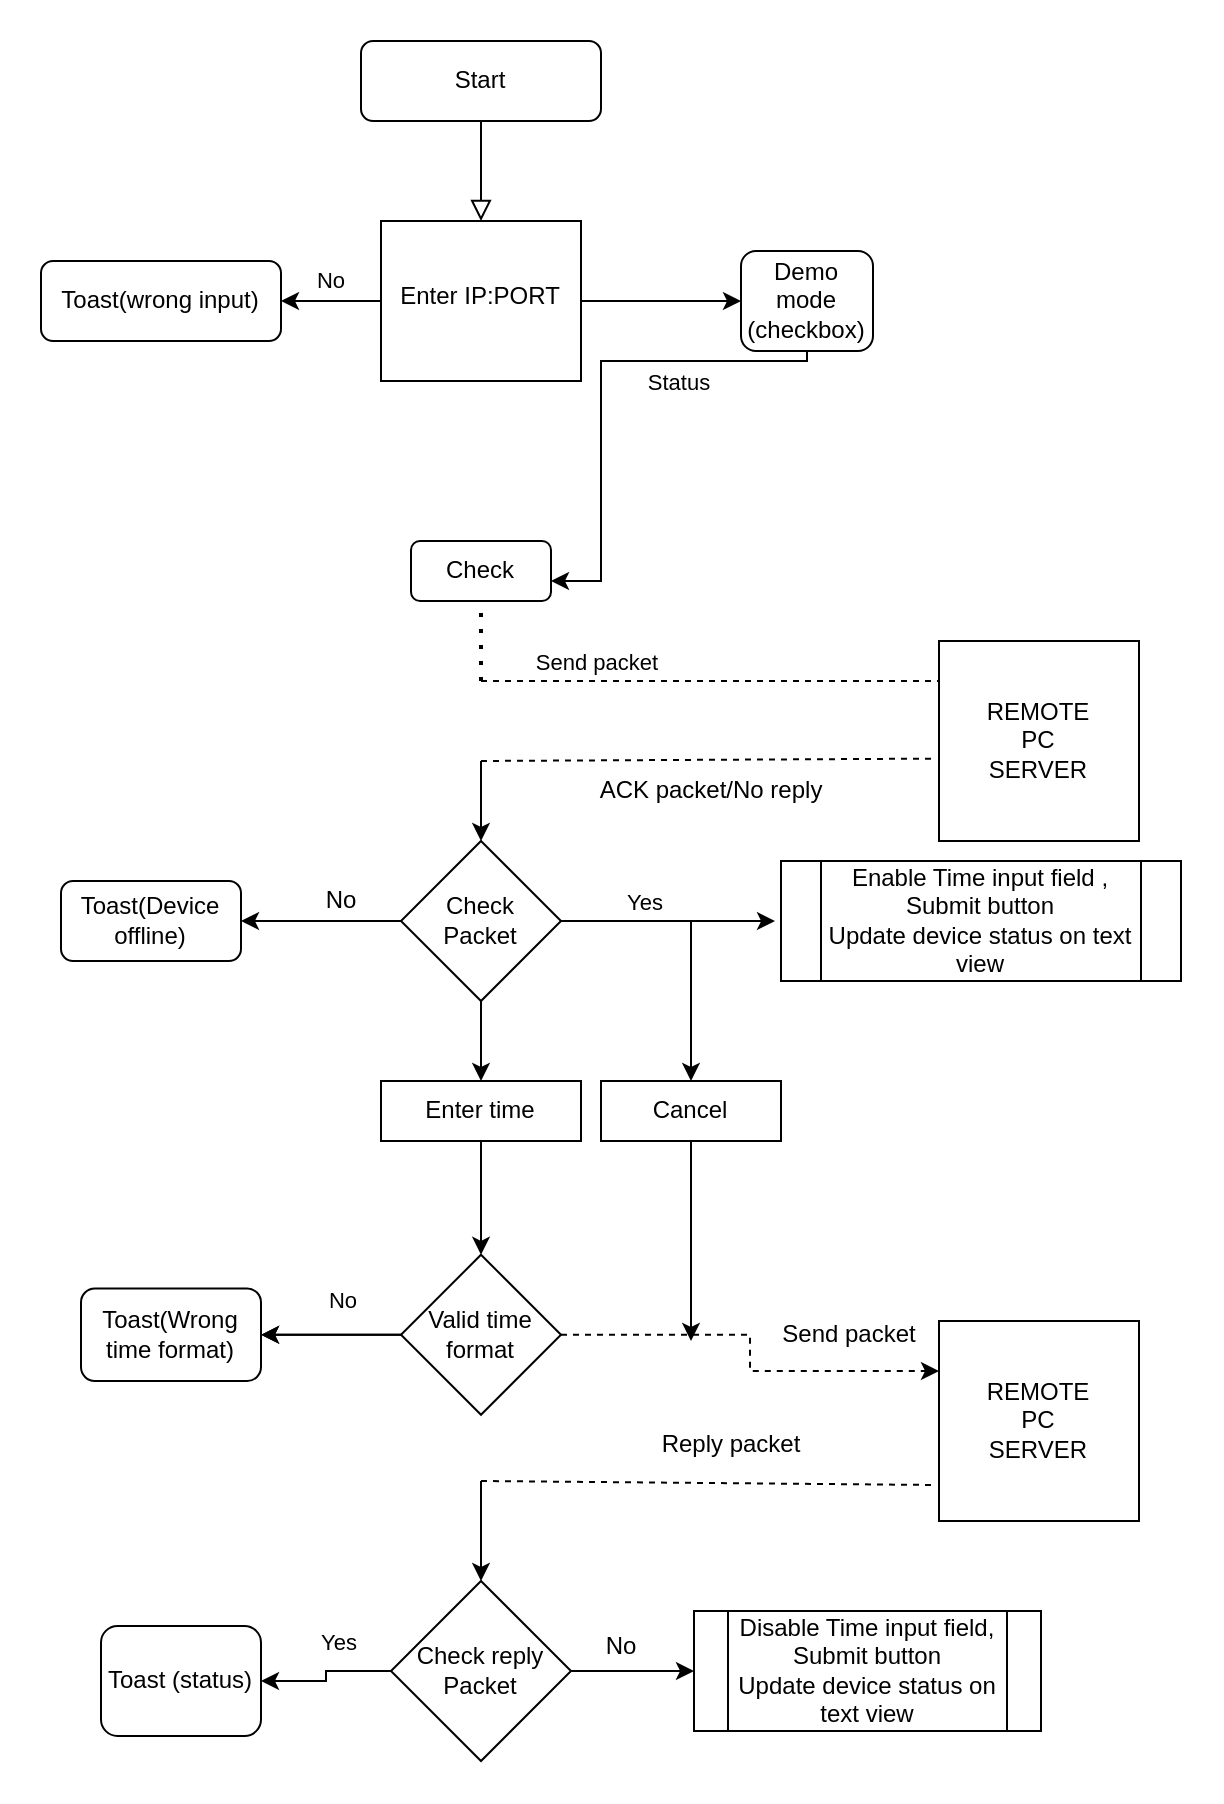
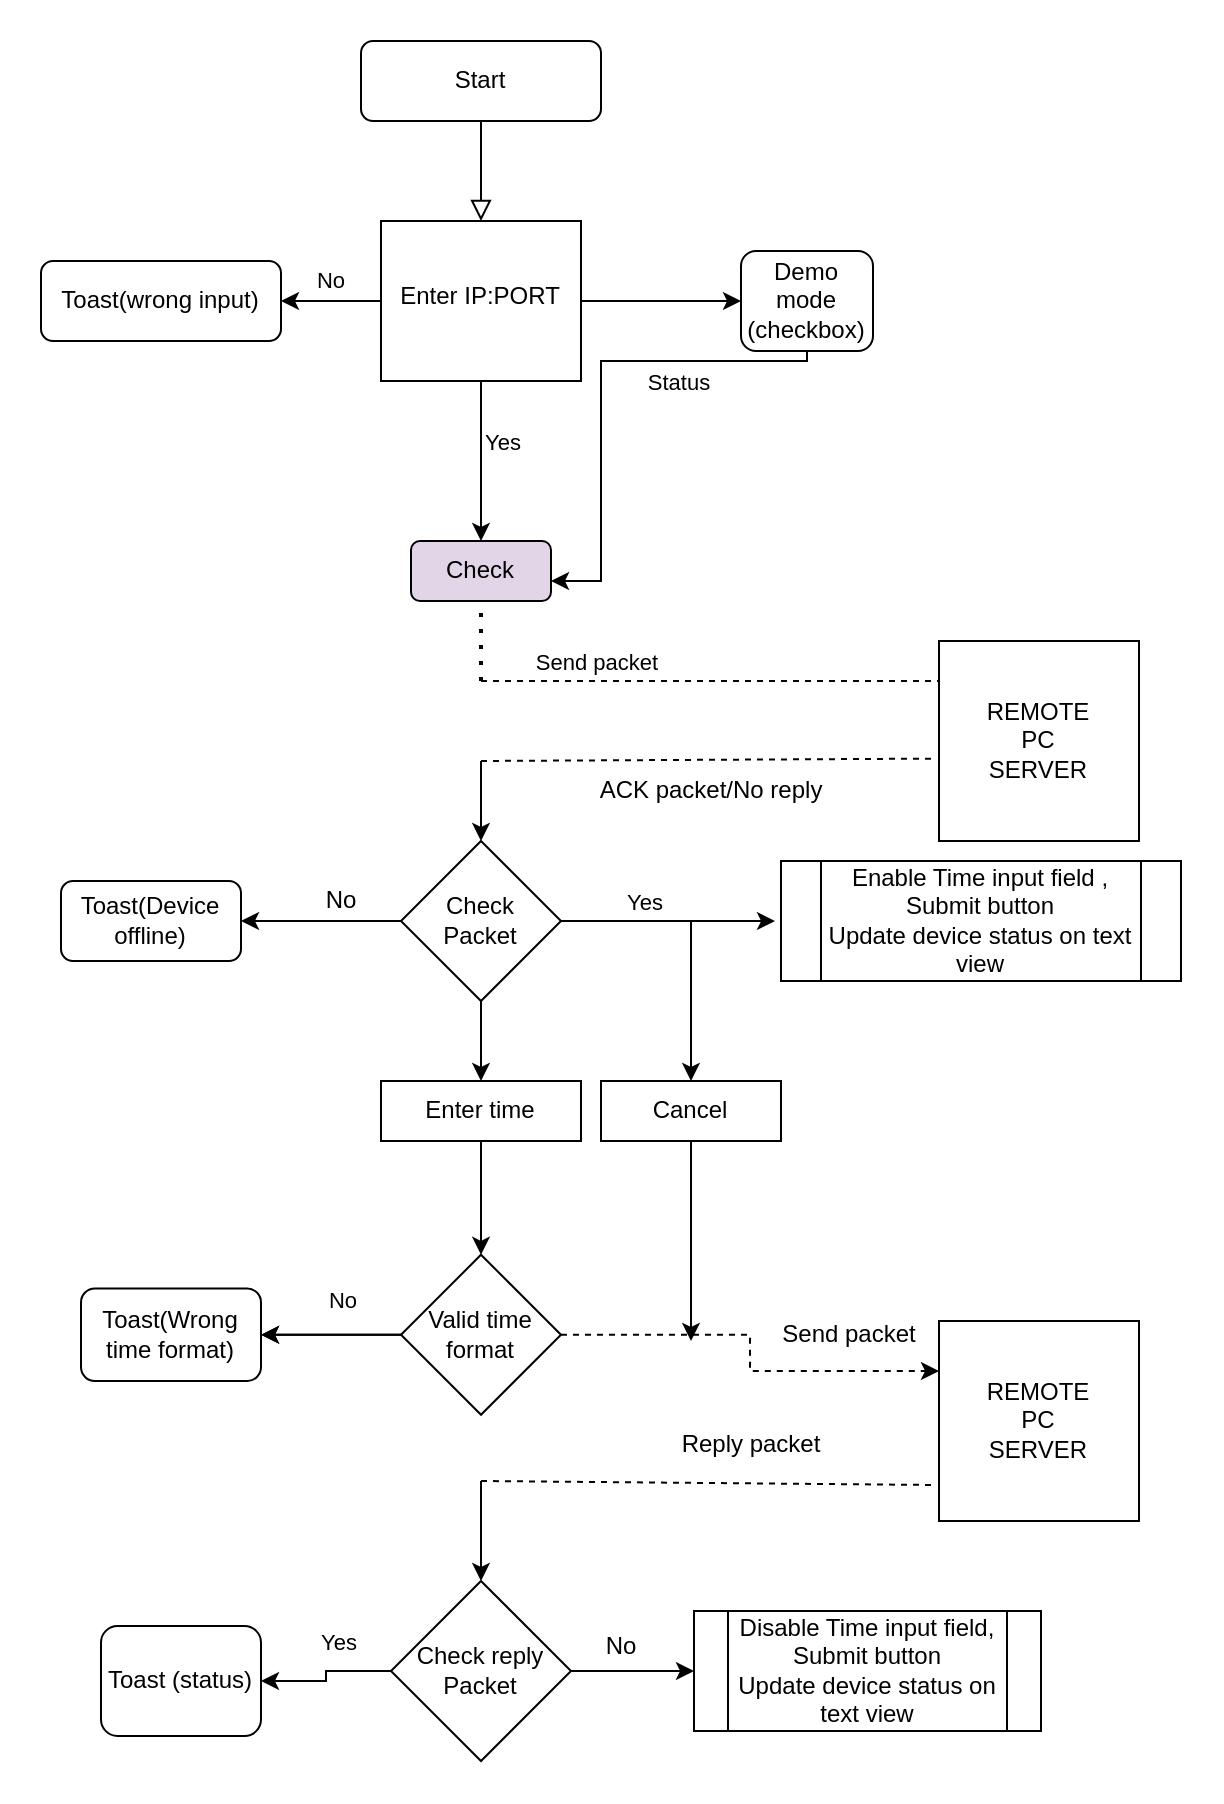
none -> (481, 454)
(481, 571) -> (481, 571)
(731, 1445) -> (751, 1445)
